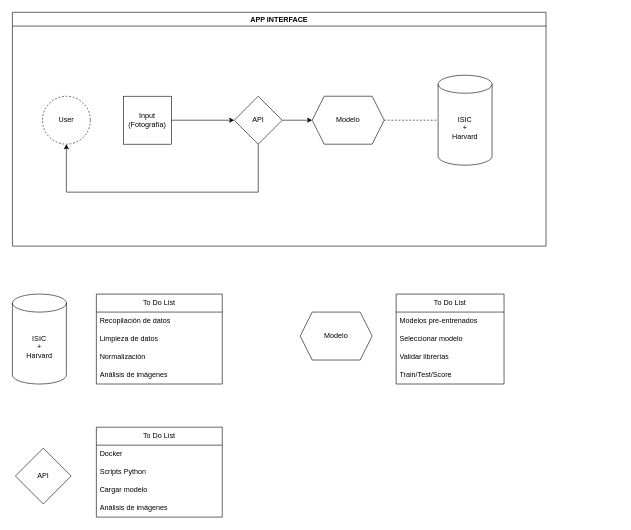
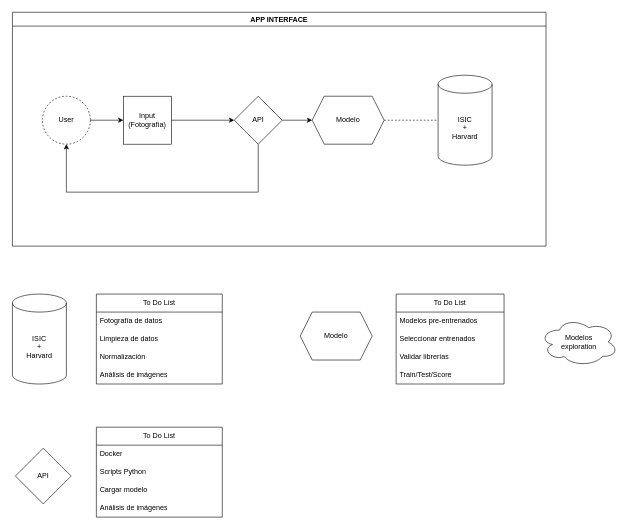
none -> (117, 120)
(138, 321) -> (136, 321)
(432, 339) -> (441, 339)
none -> (579, 342)
